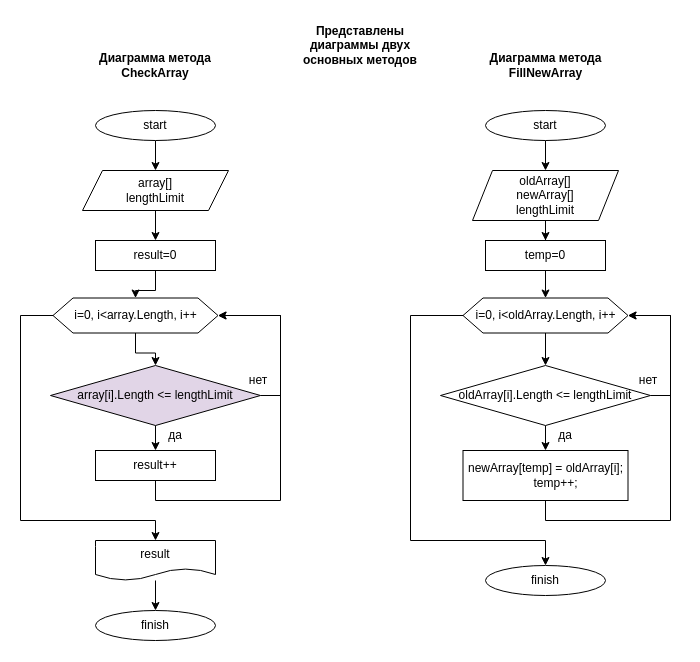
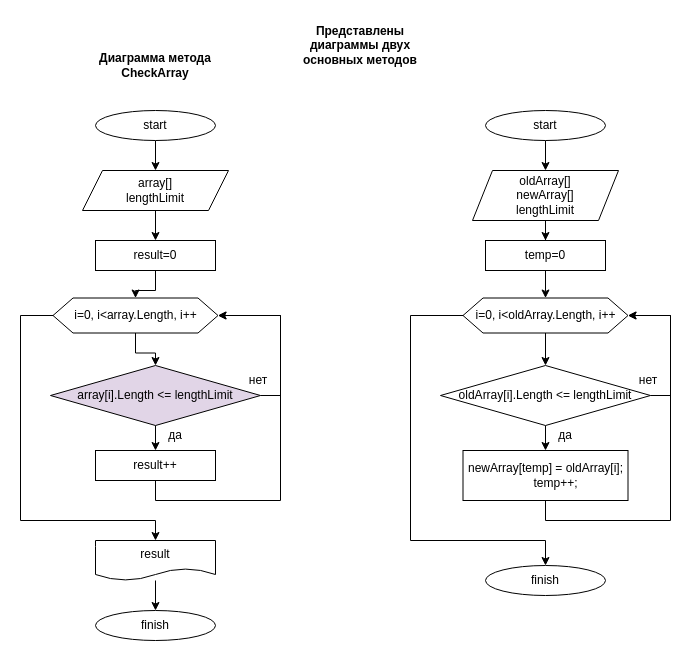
(546, 66) -> none
